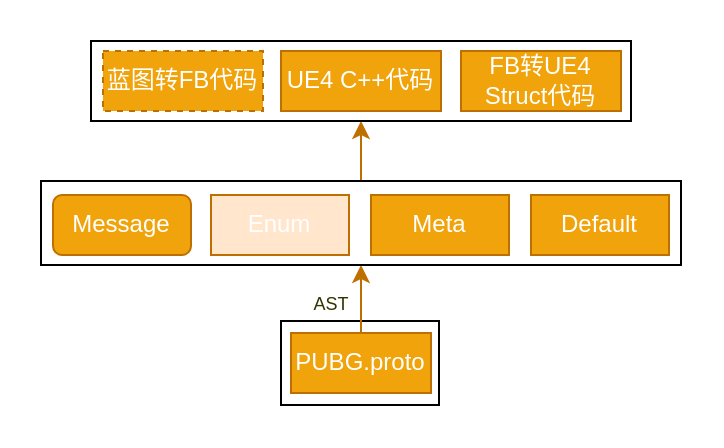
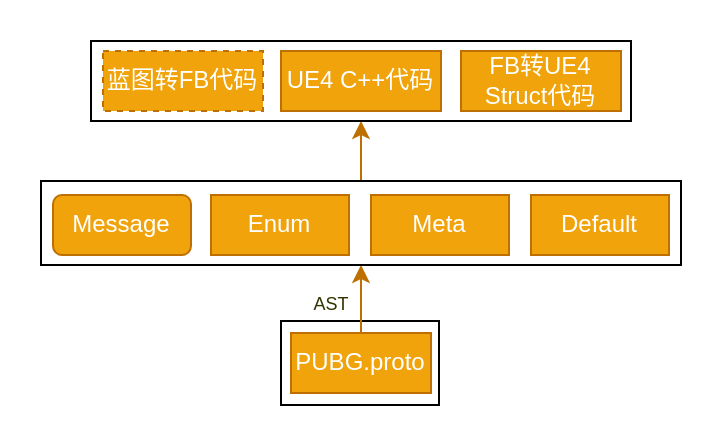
(280, 225) -> (280, 225)
